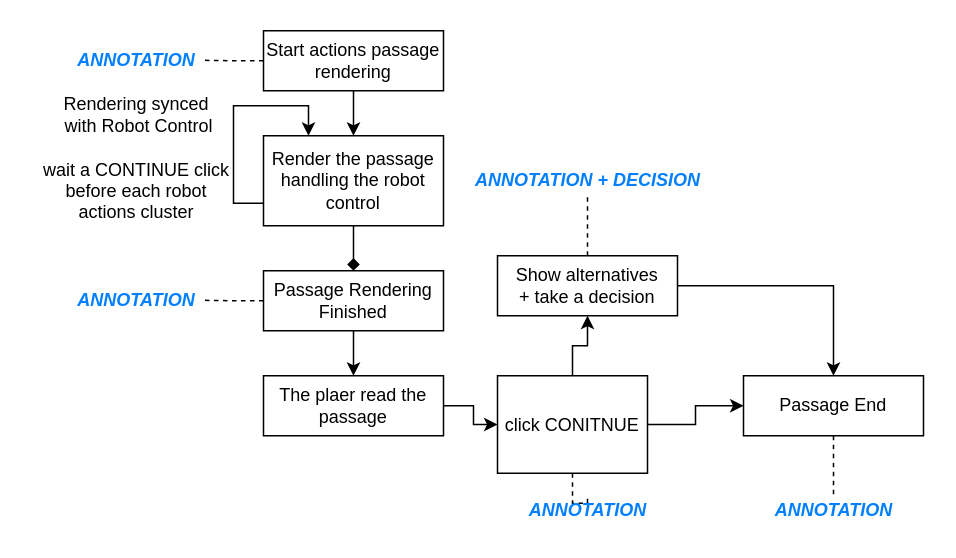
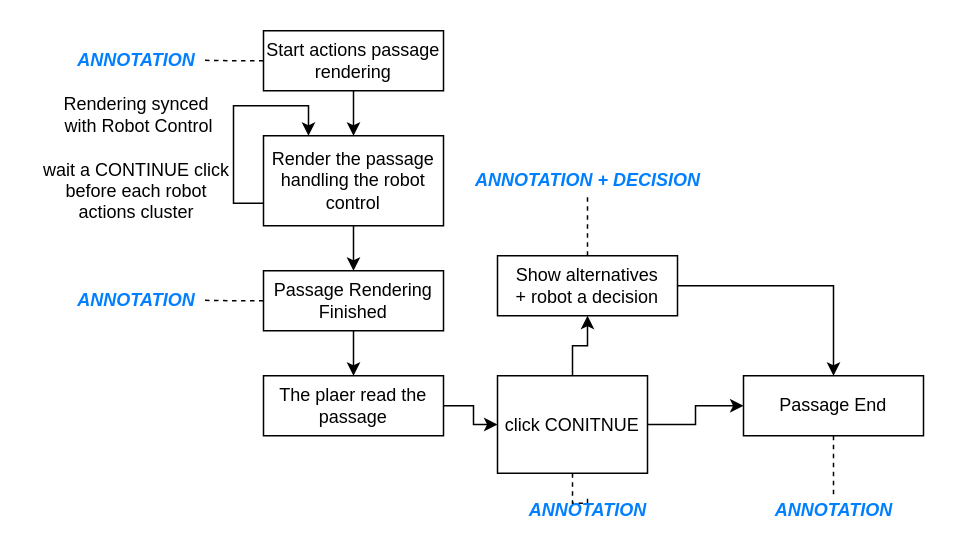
(353, 258) -> (353, 259)
(587, 286) -> (587, 286)
